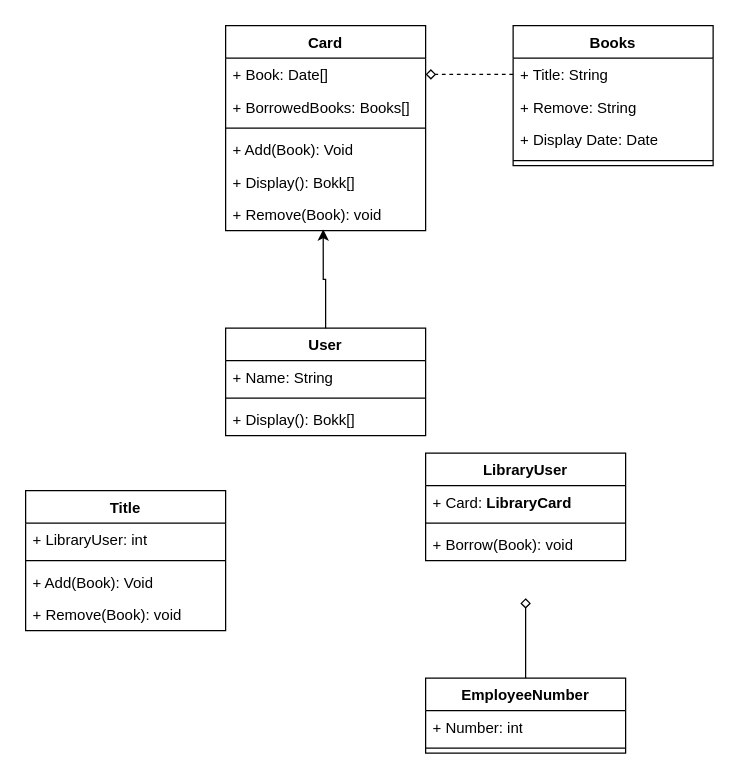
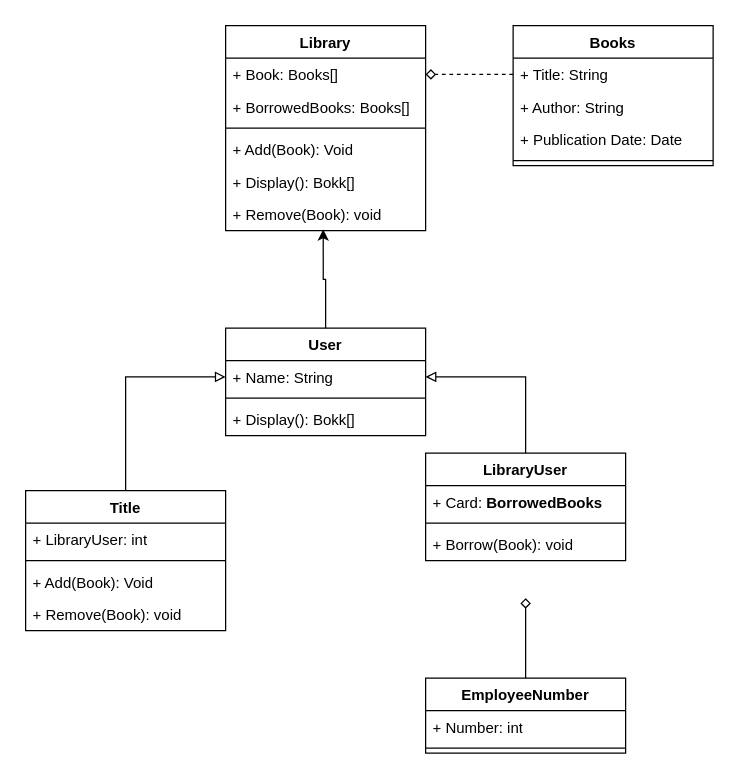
(326, 43) -> (326, 43)
(286, 76) -> (290, 76)
(580, 108) -> (580, 108)
(593, 141) -> (608, 141)
none -> (520, 377)
none -> (126, 389)
(507, 503) -> (517, 503)
